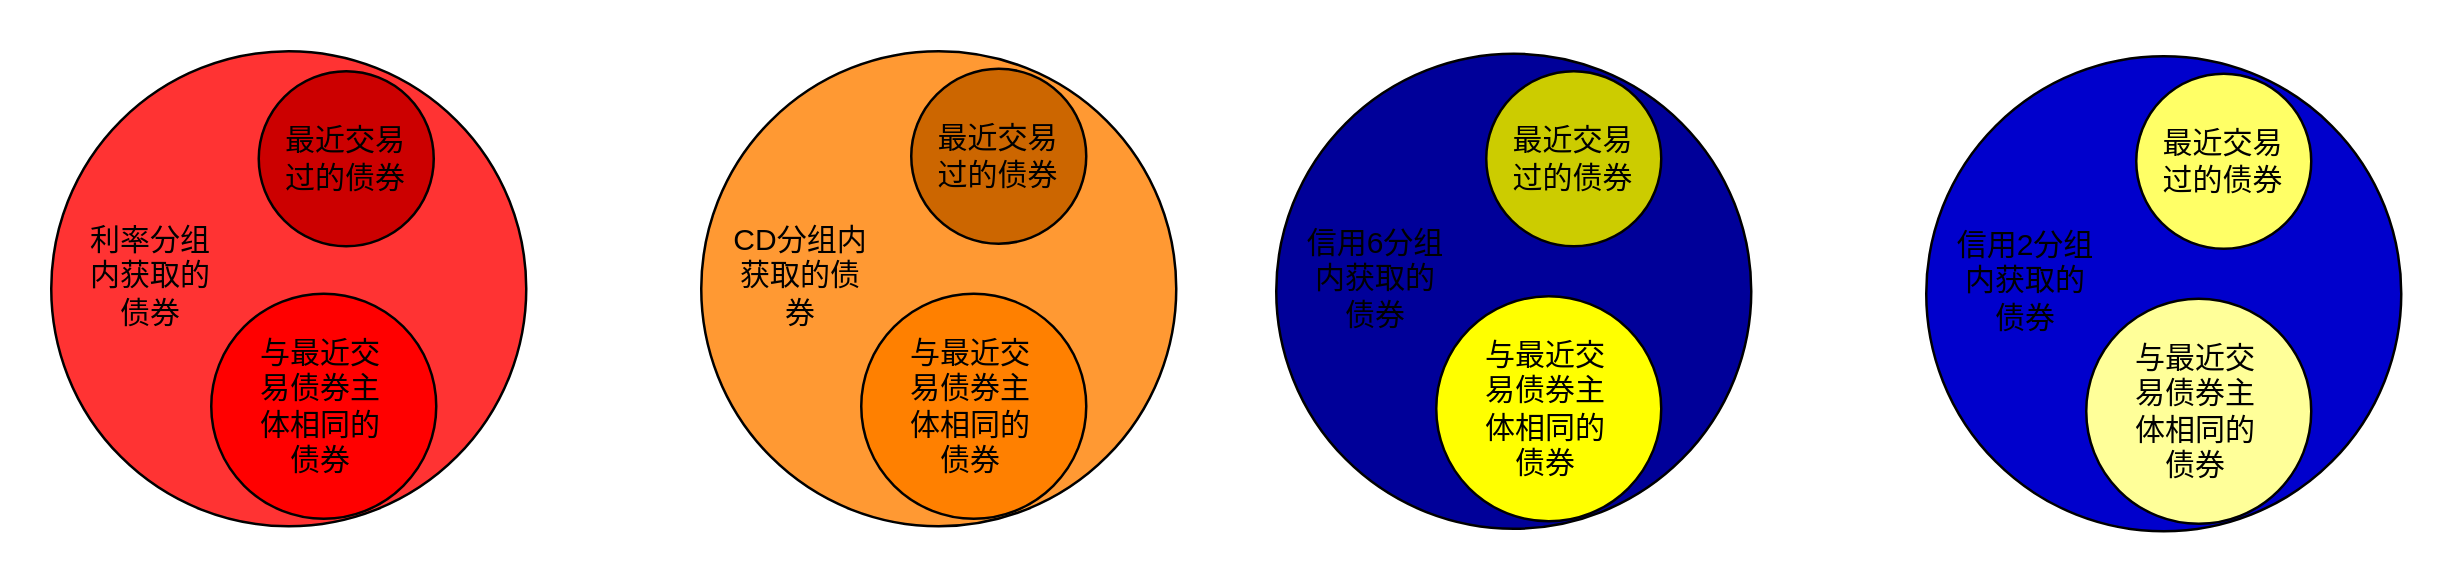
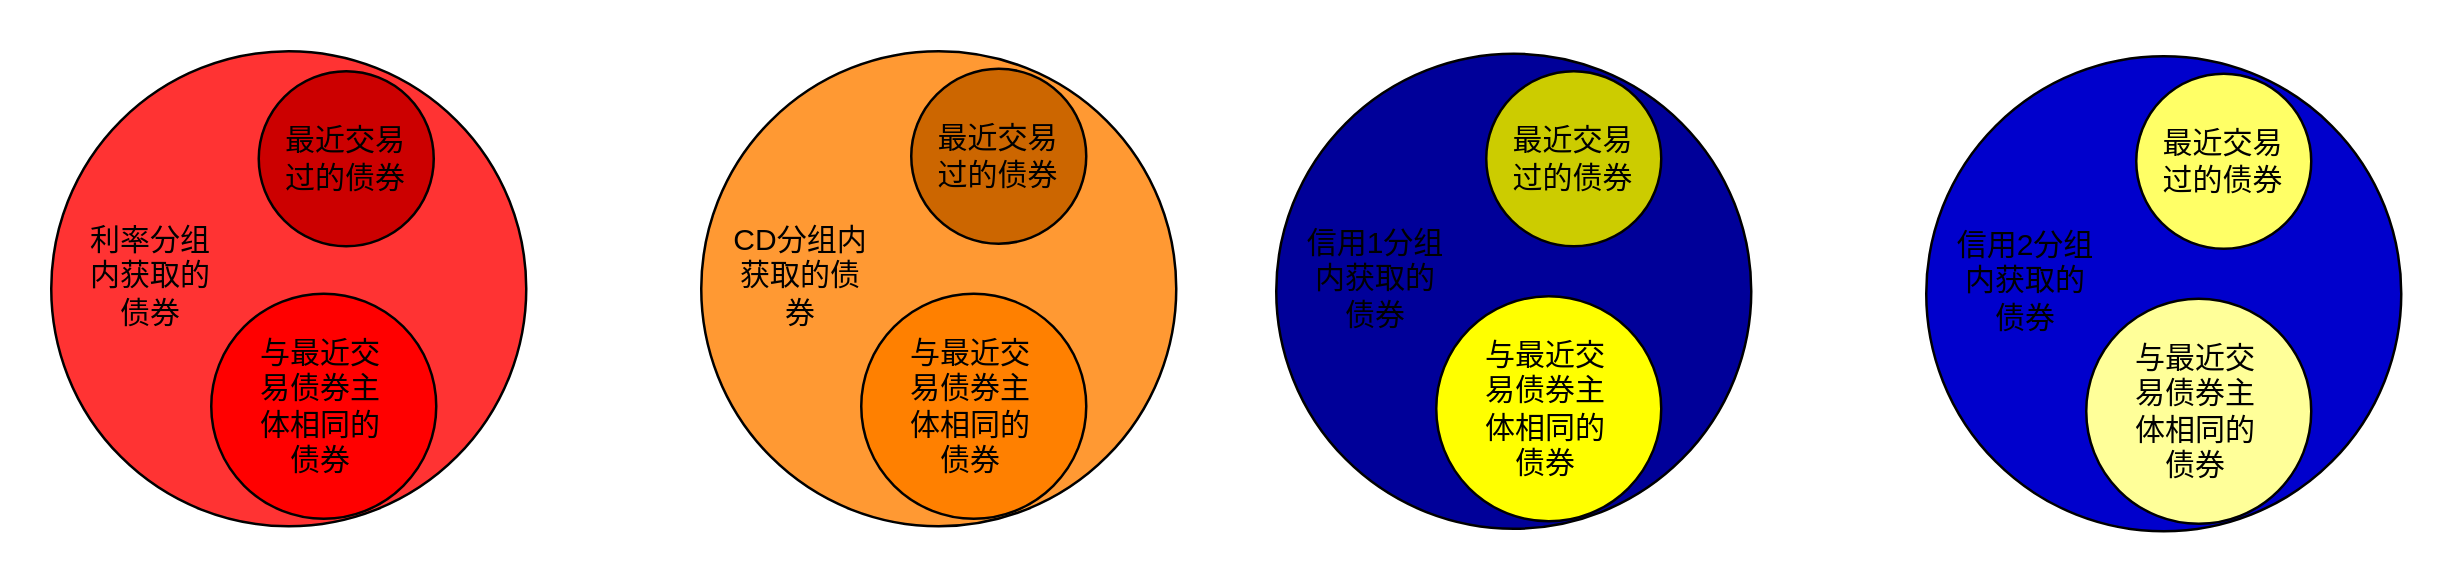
(1376, 279) -> (1376, 279)
